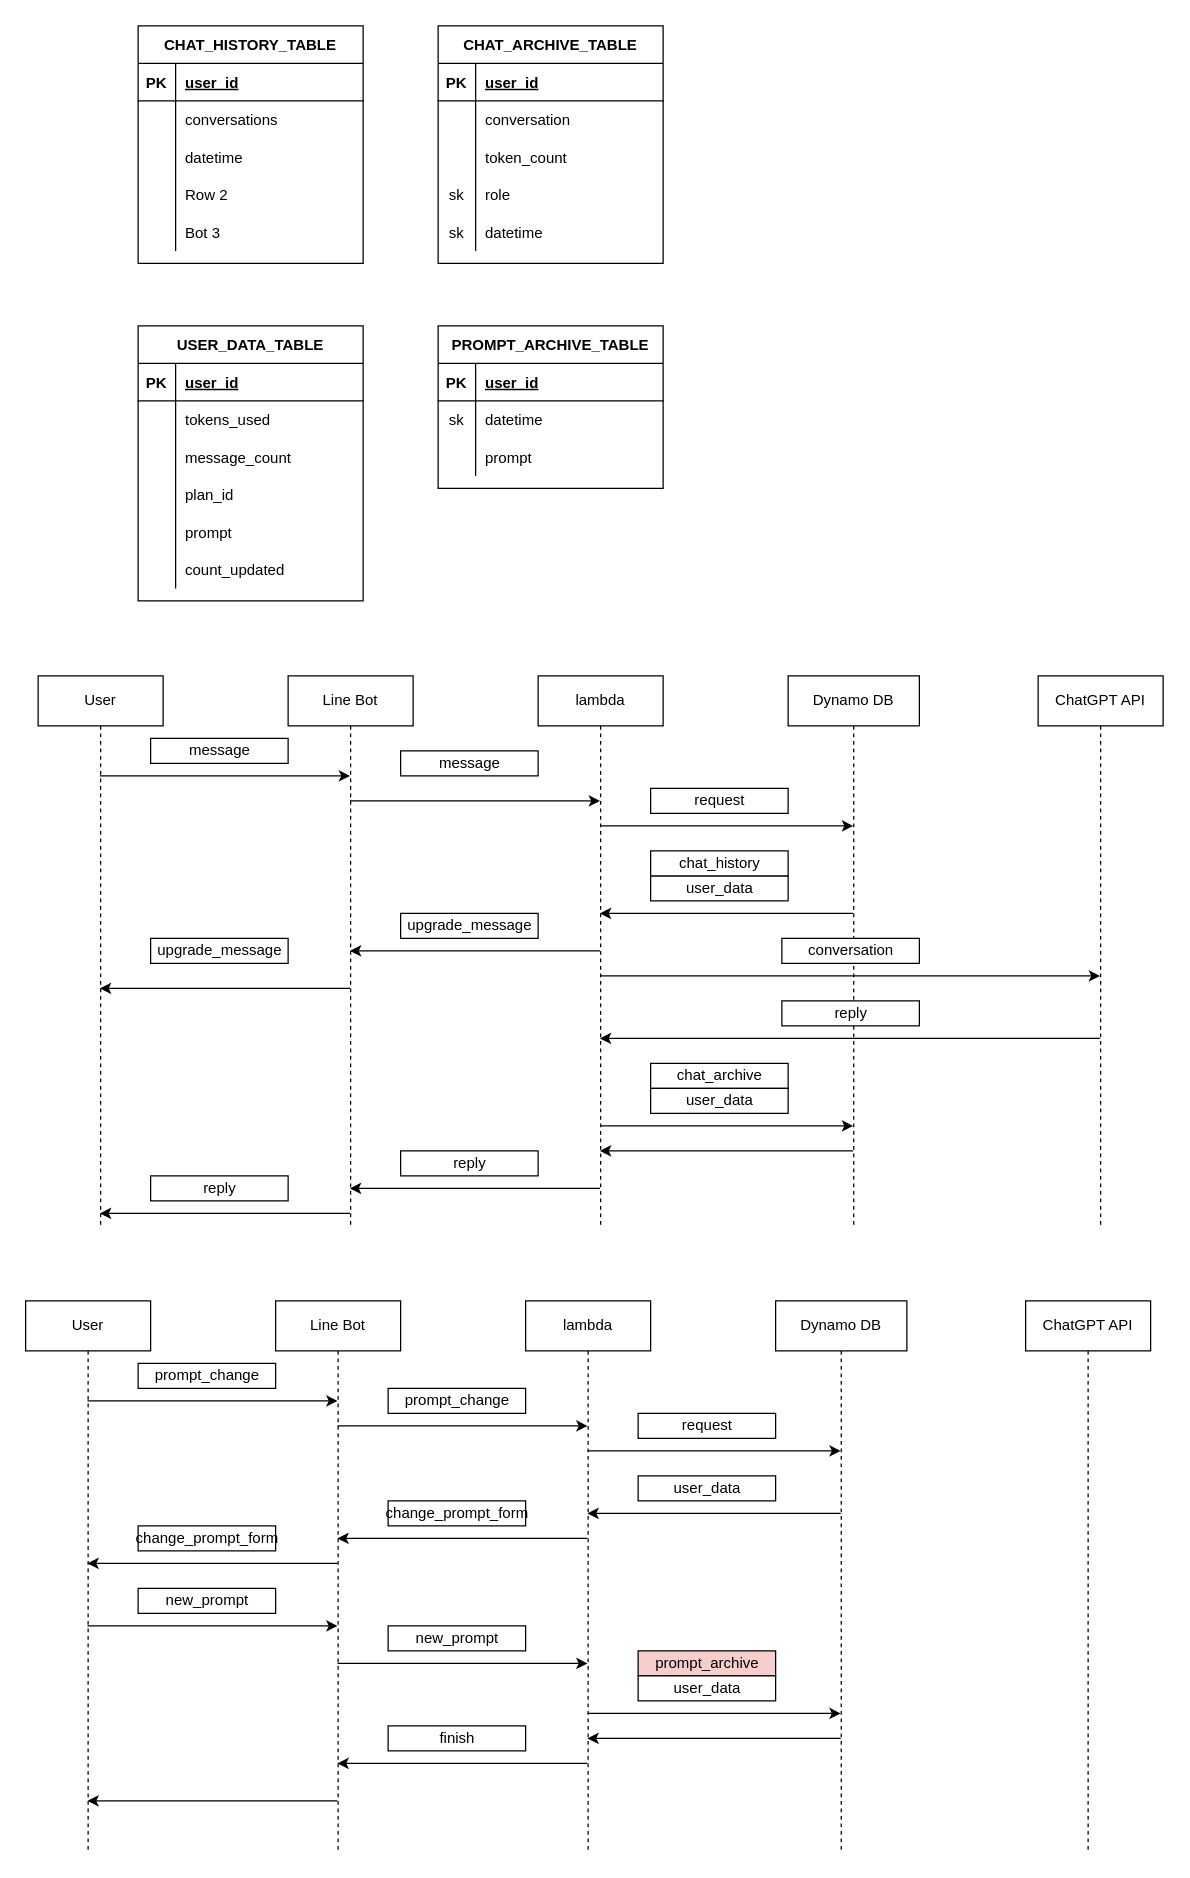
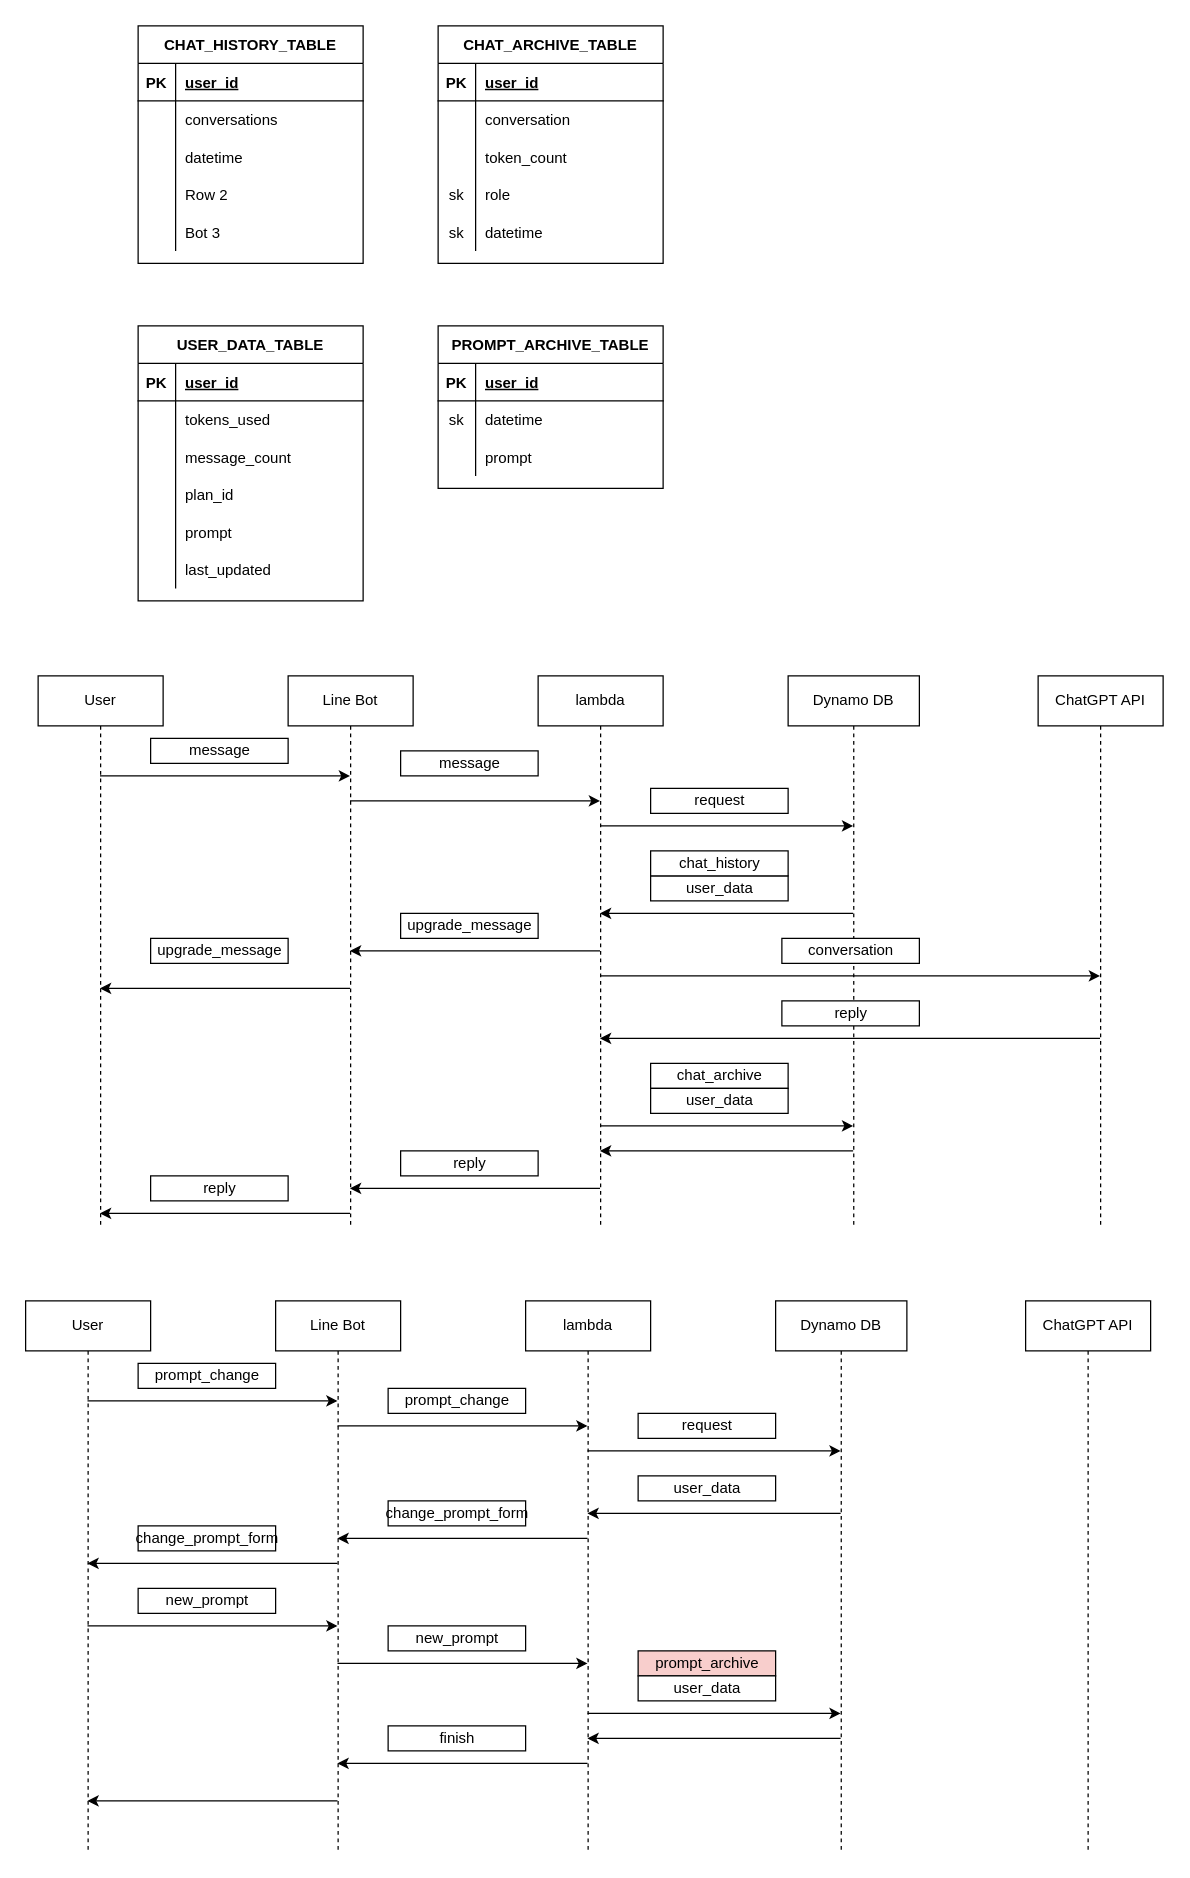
(240, 570) -> (233, 570)
